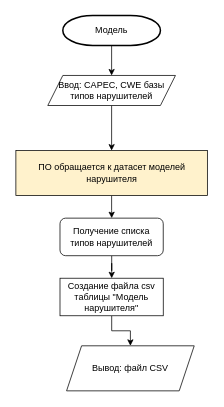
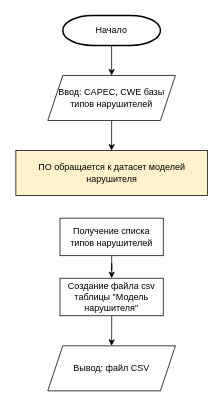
(111, 30) -> (111, 30)
(111, 90) -> (111, 98)
(111, 203) -> none
(111, 237) -> (111, 237)
(130, 368) -> (111, 368)
